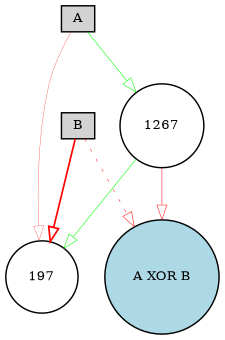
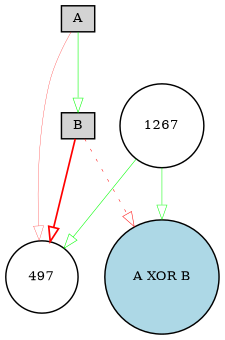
(107, 56) -> (78, 65)
(162, 186) -> (162, 186)
(42, 277) -> (42, 277)
